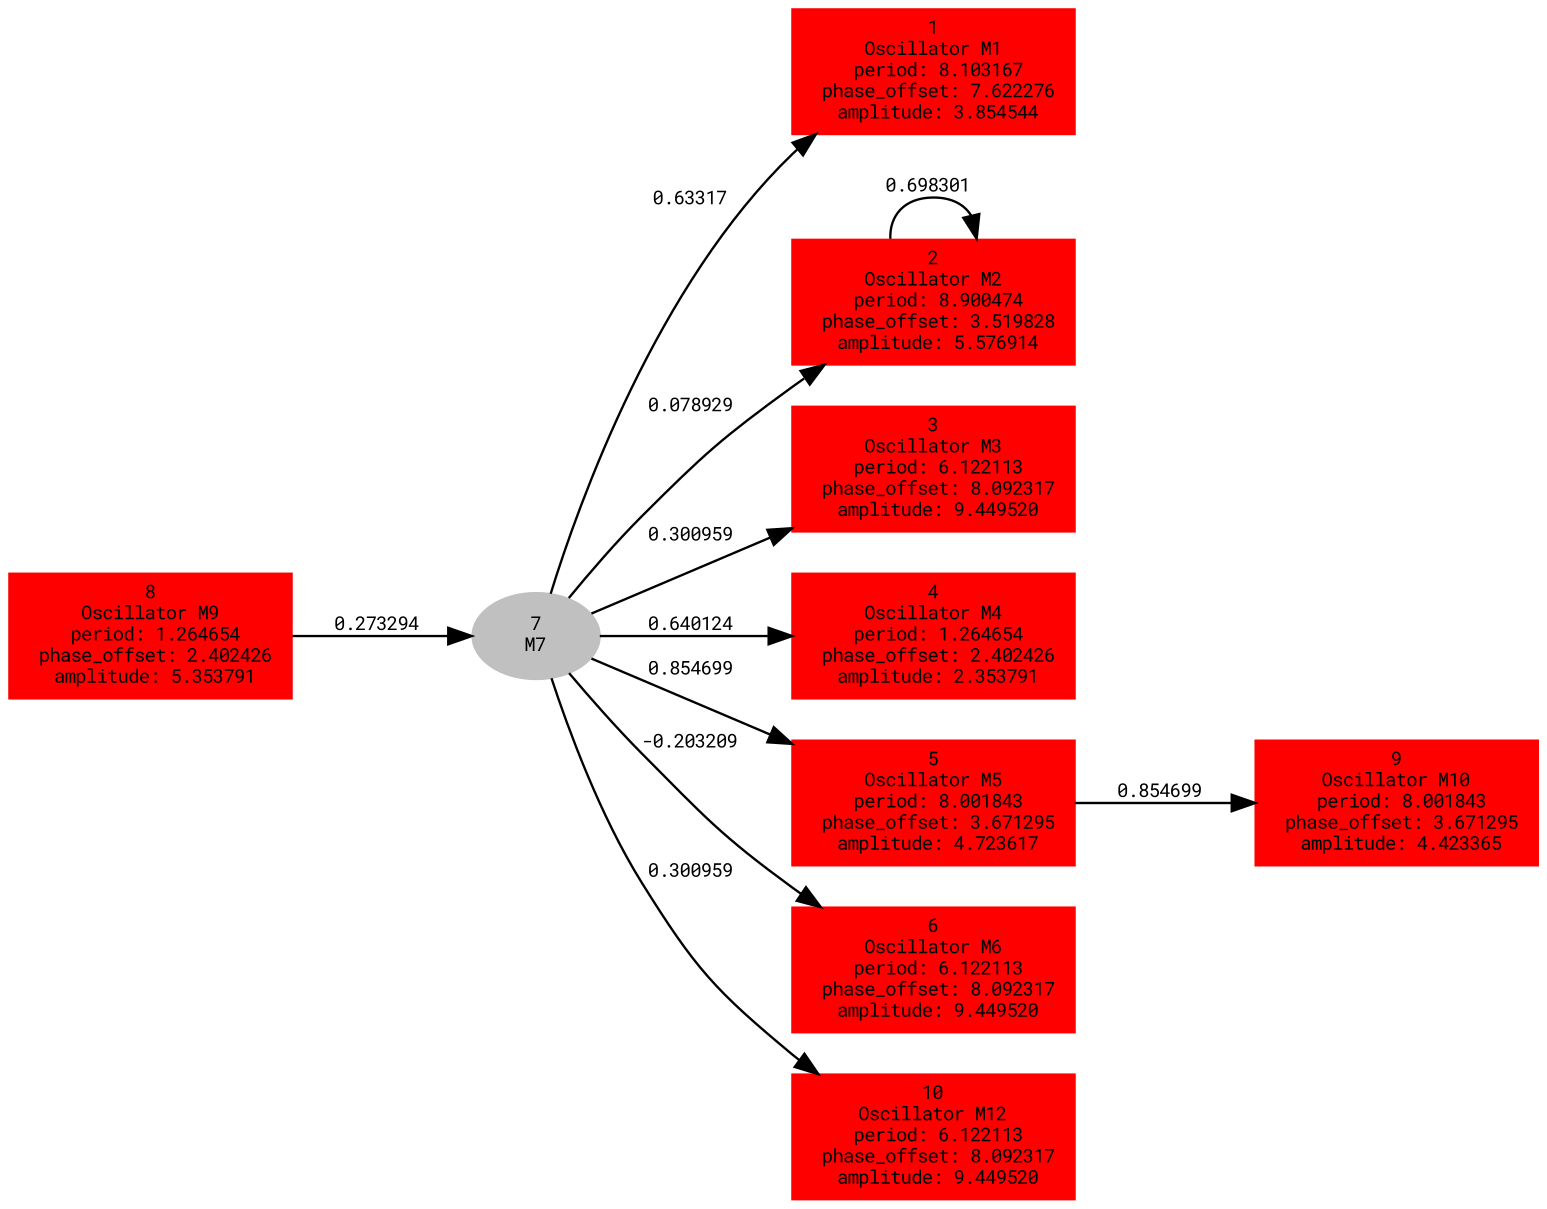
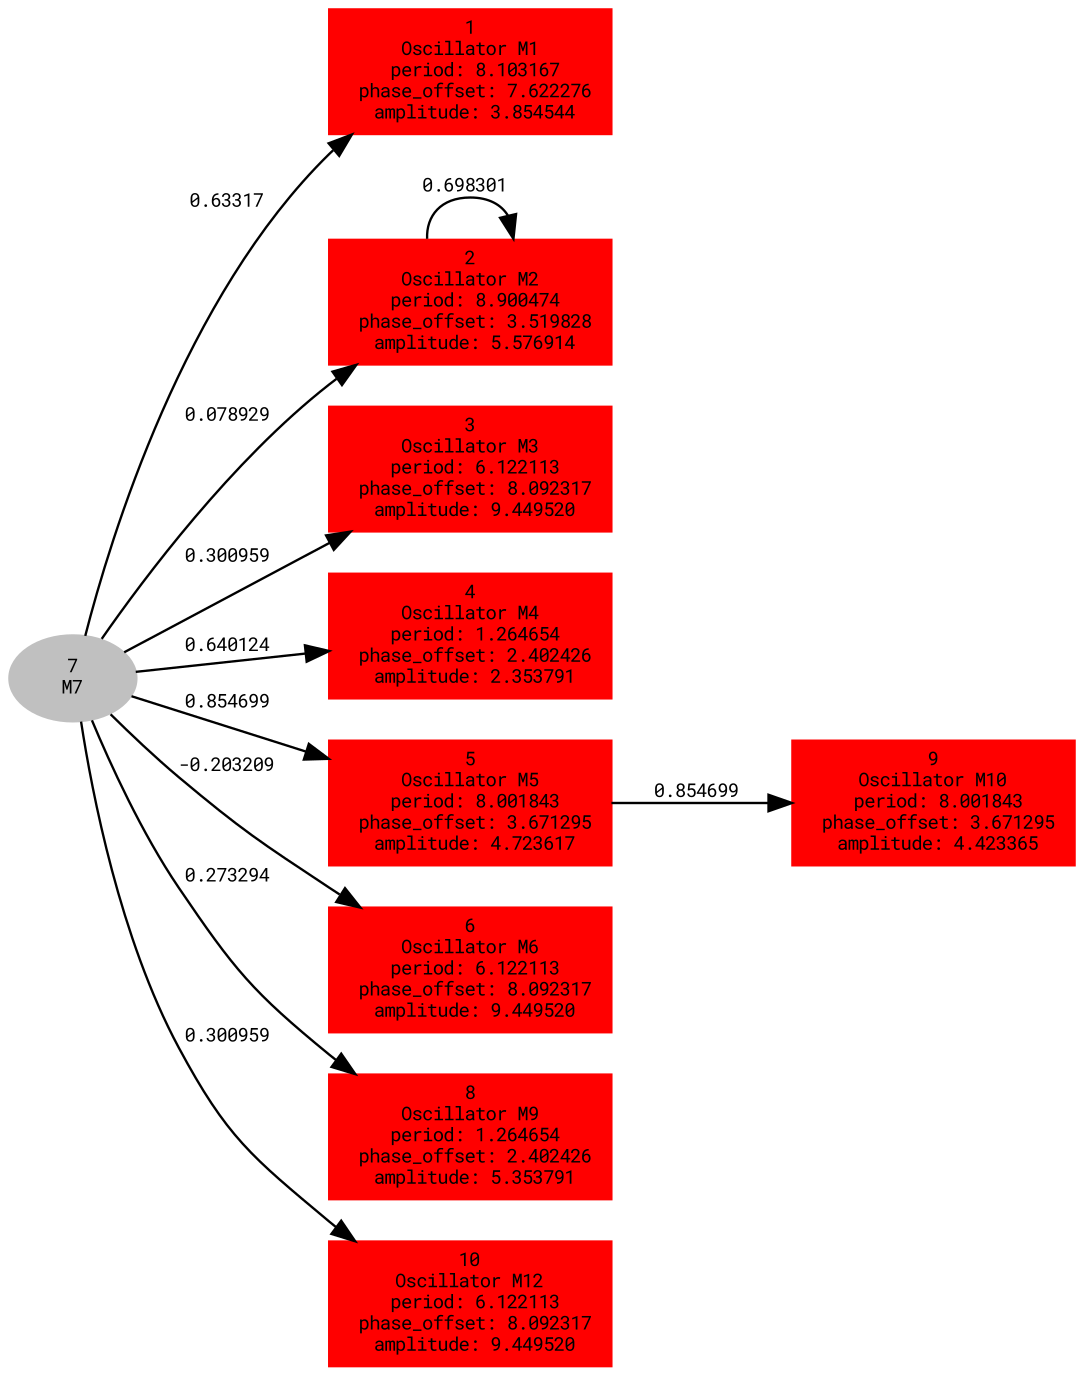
(370, 636) -> (192, 907)
